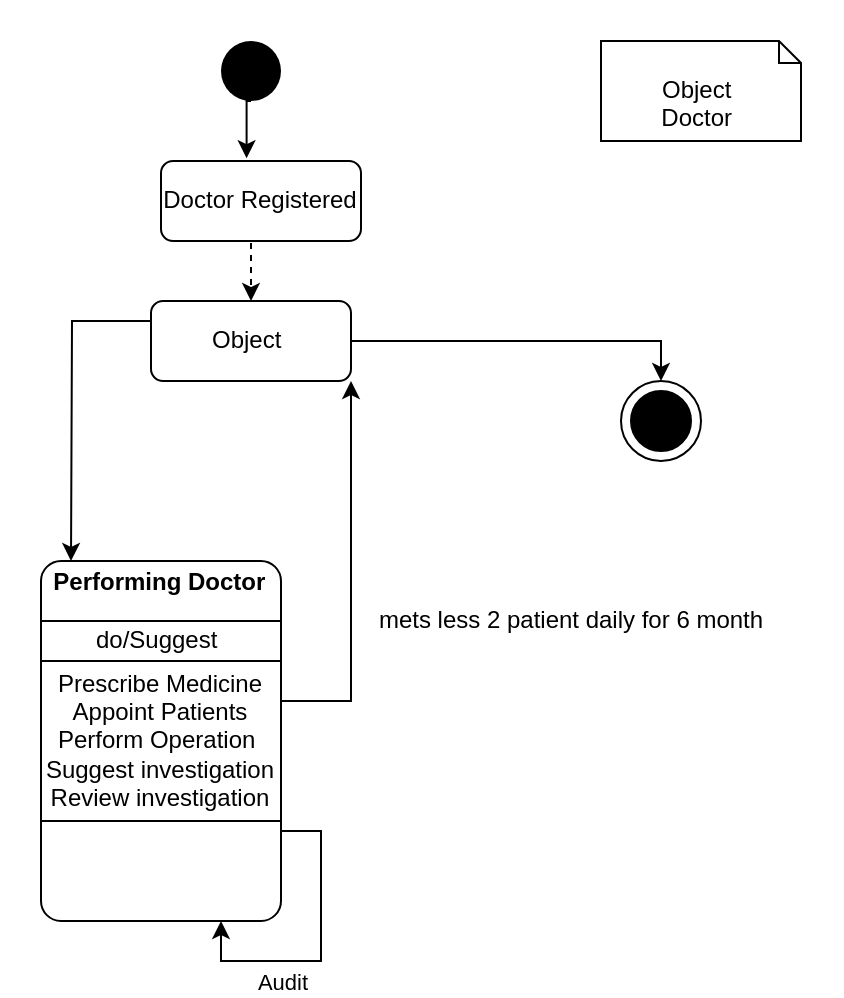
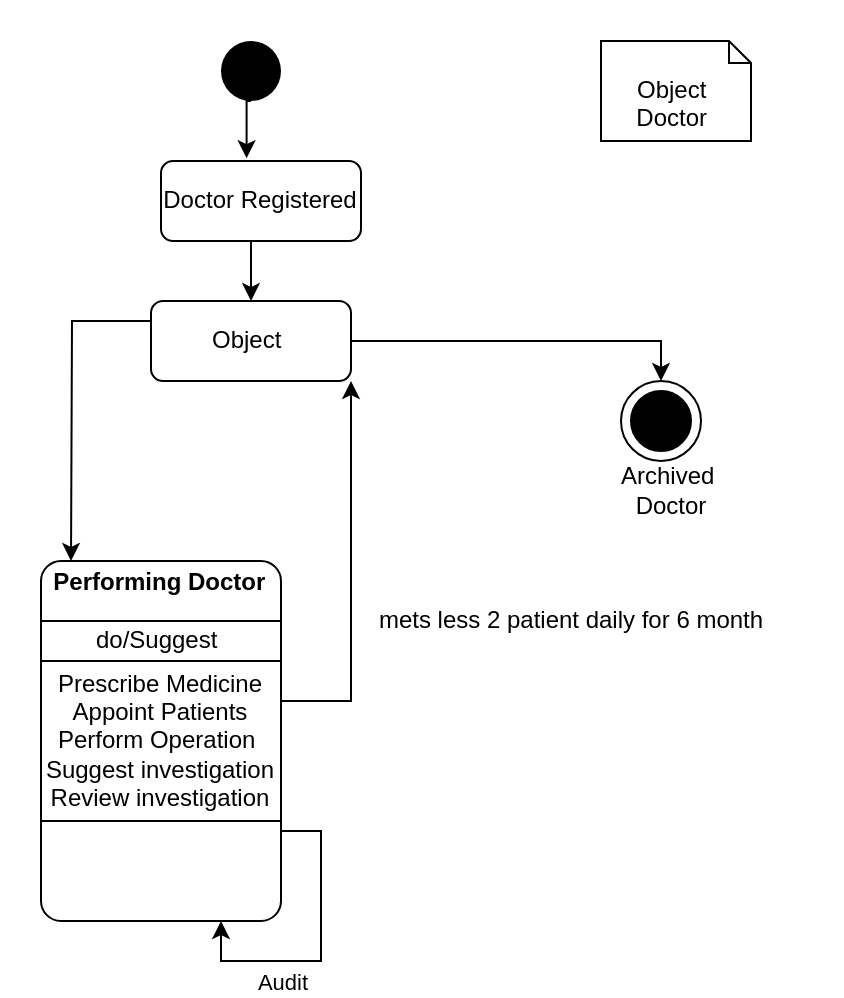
(701, 91) -> (676, 91)
(251, 263) -> (251, 263)
none -> (671, 491)
